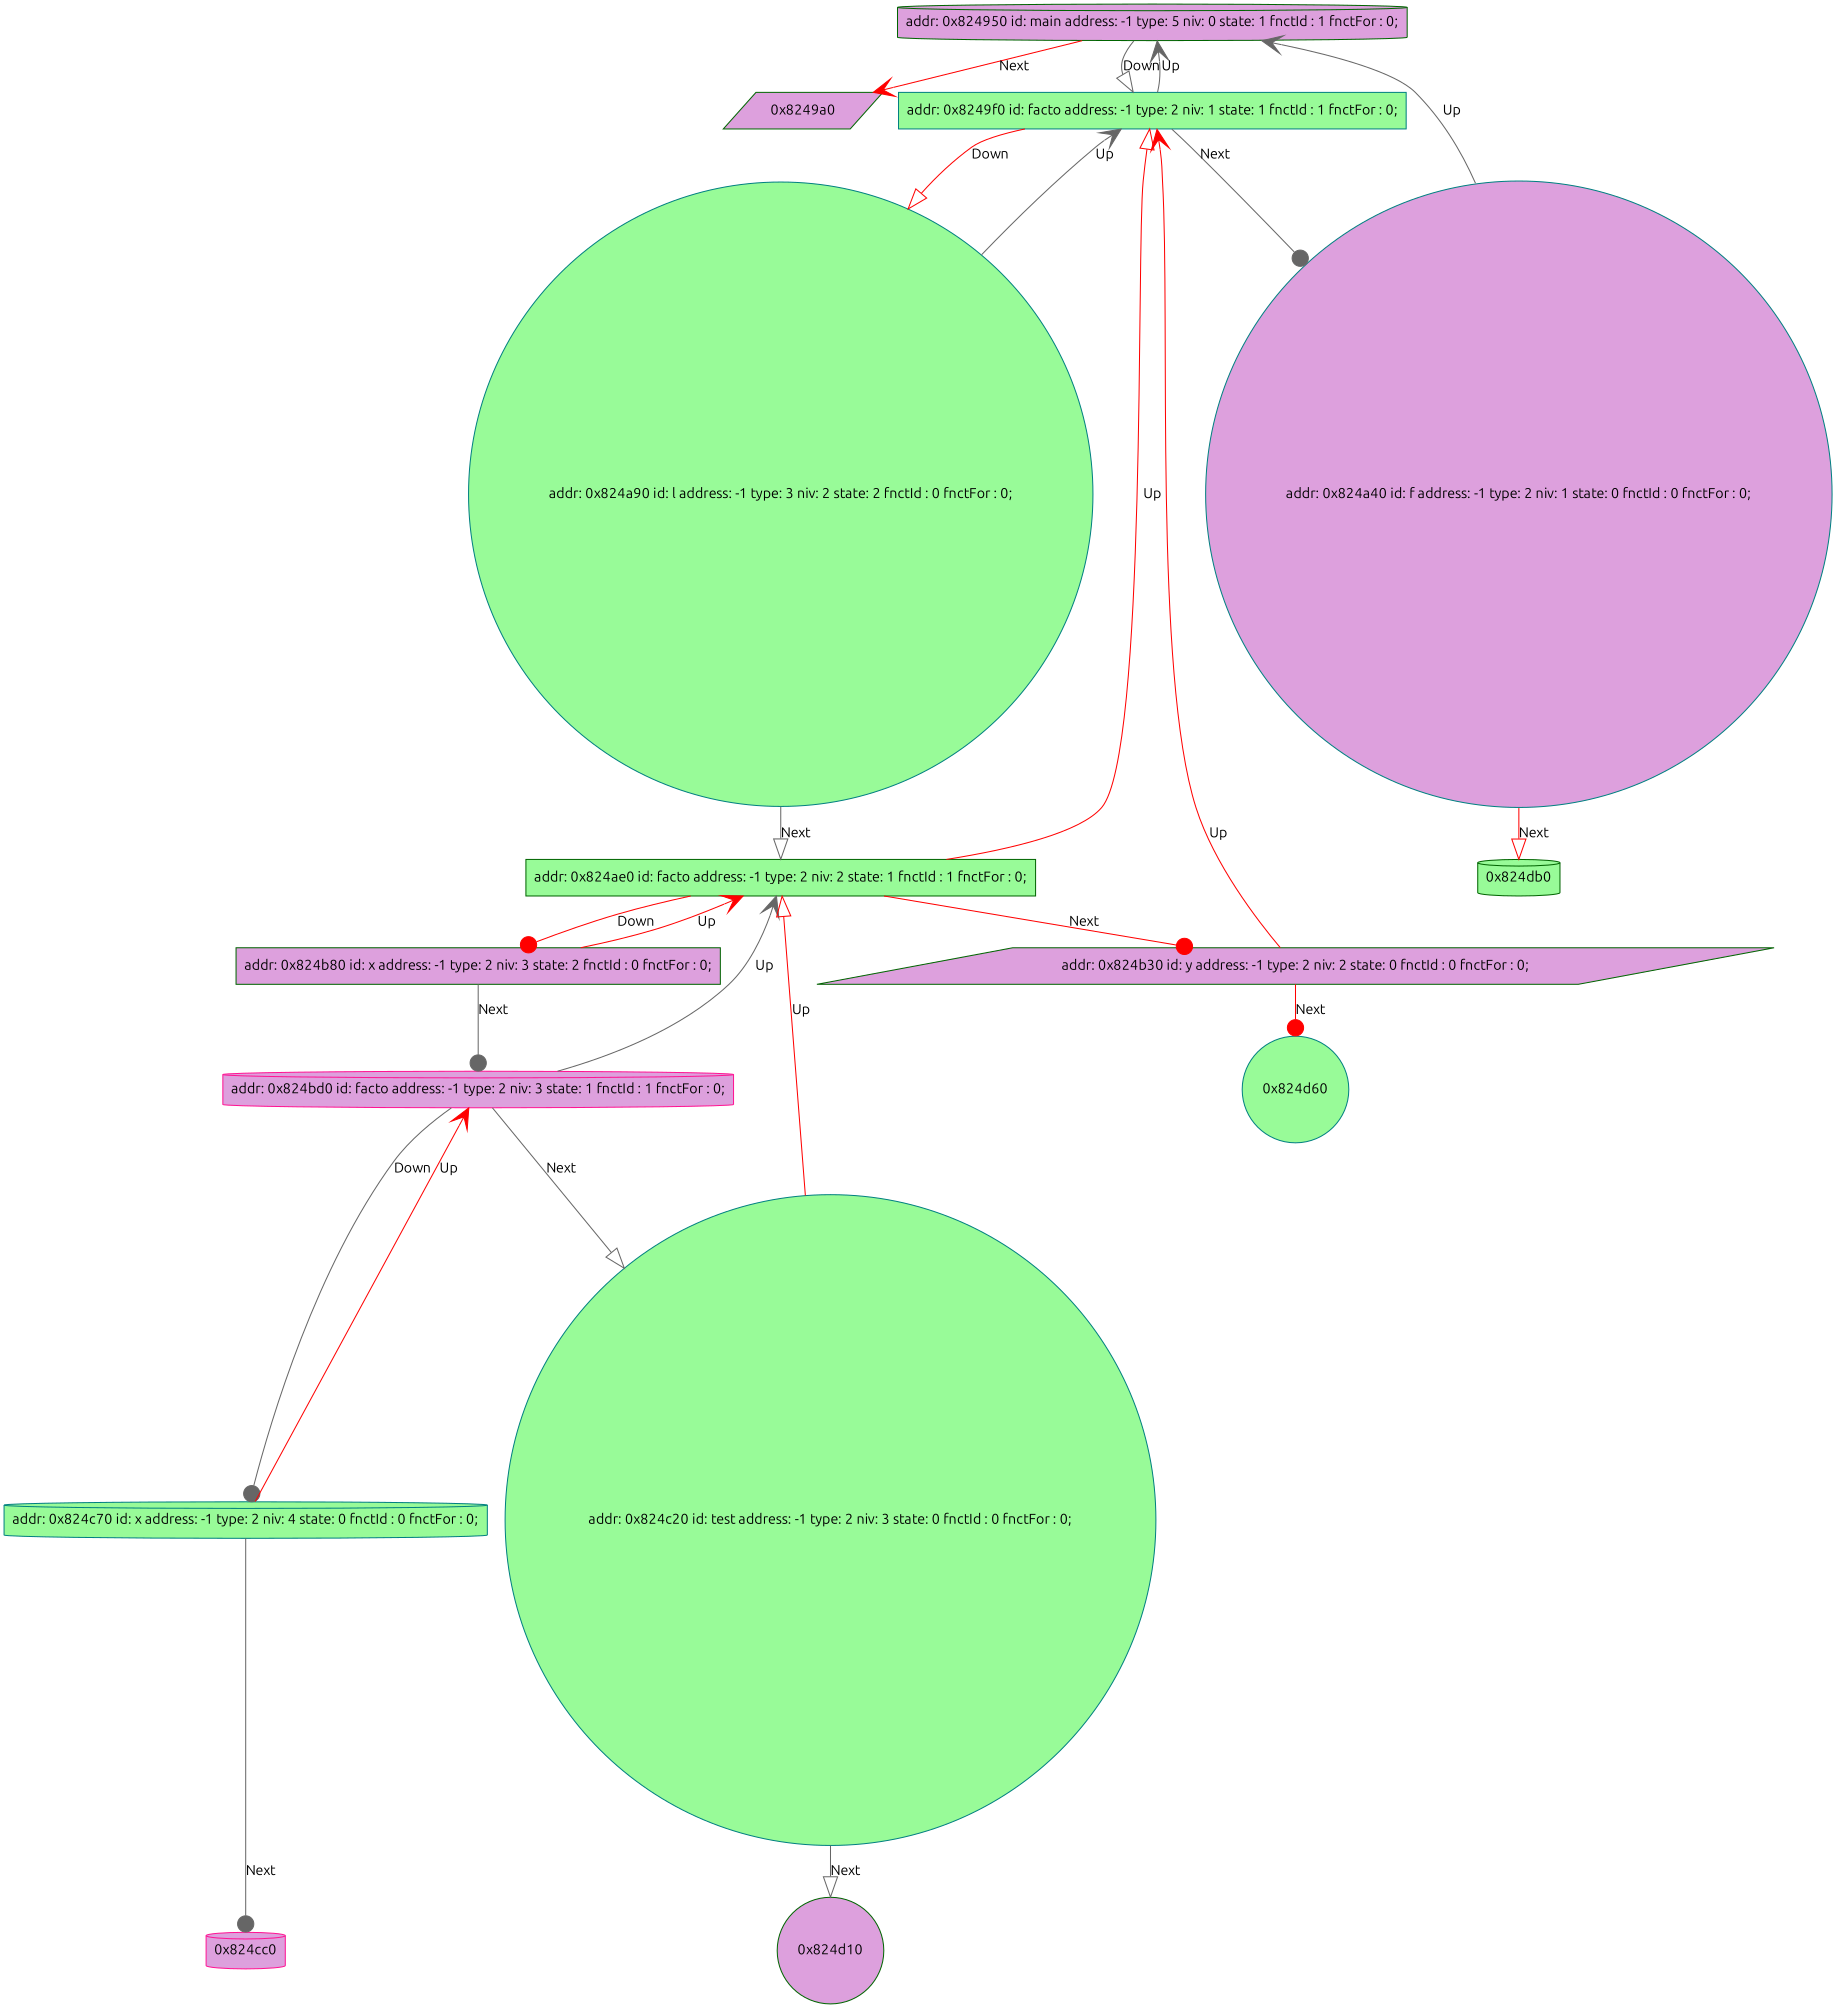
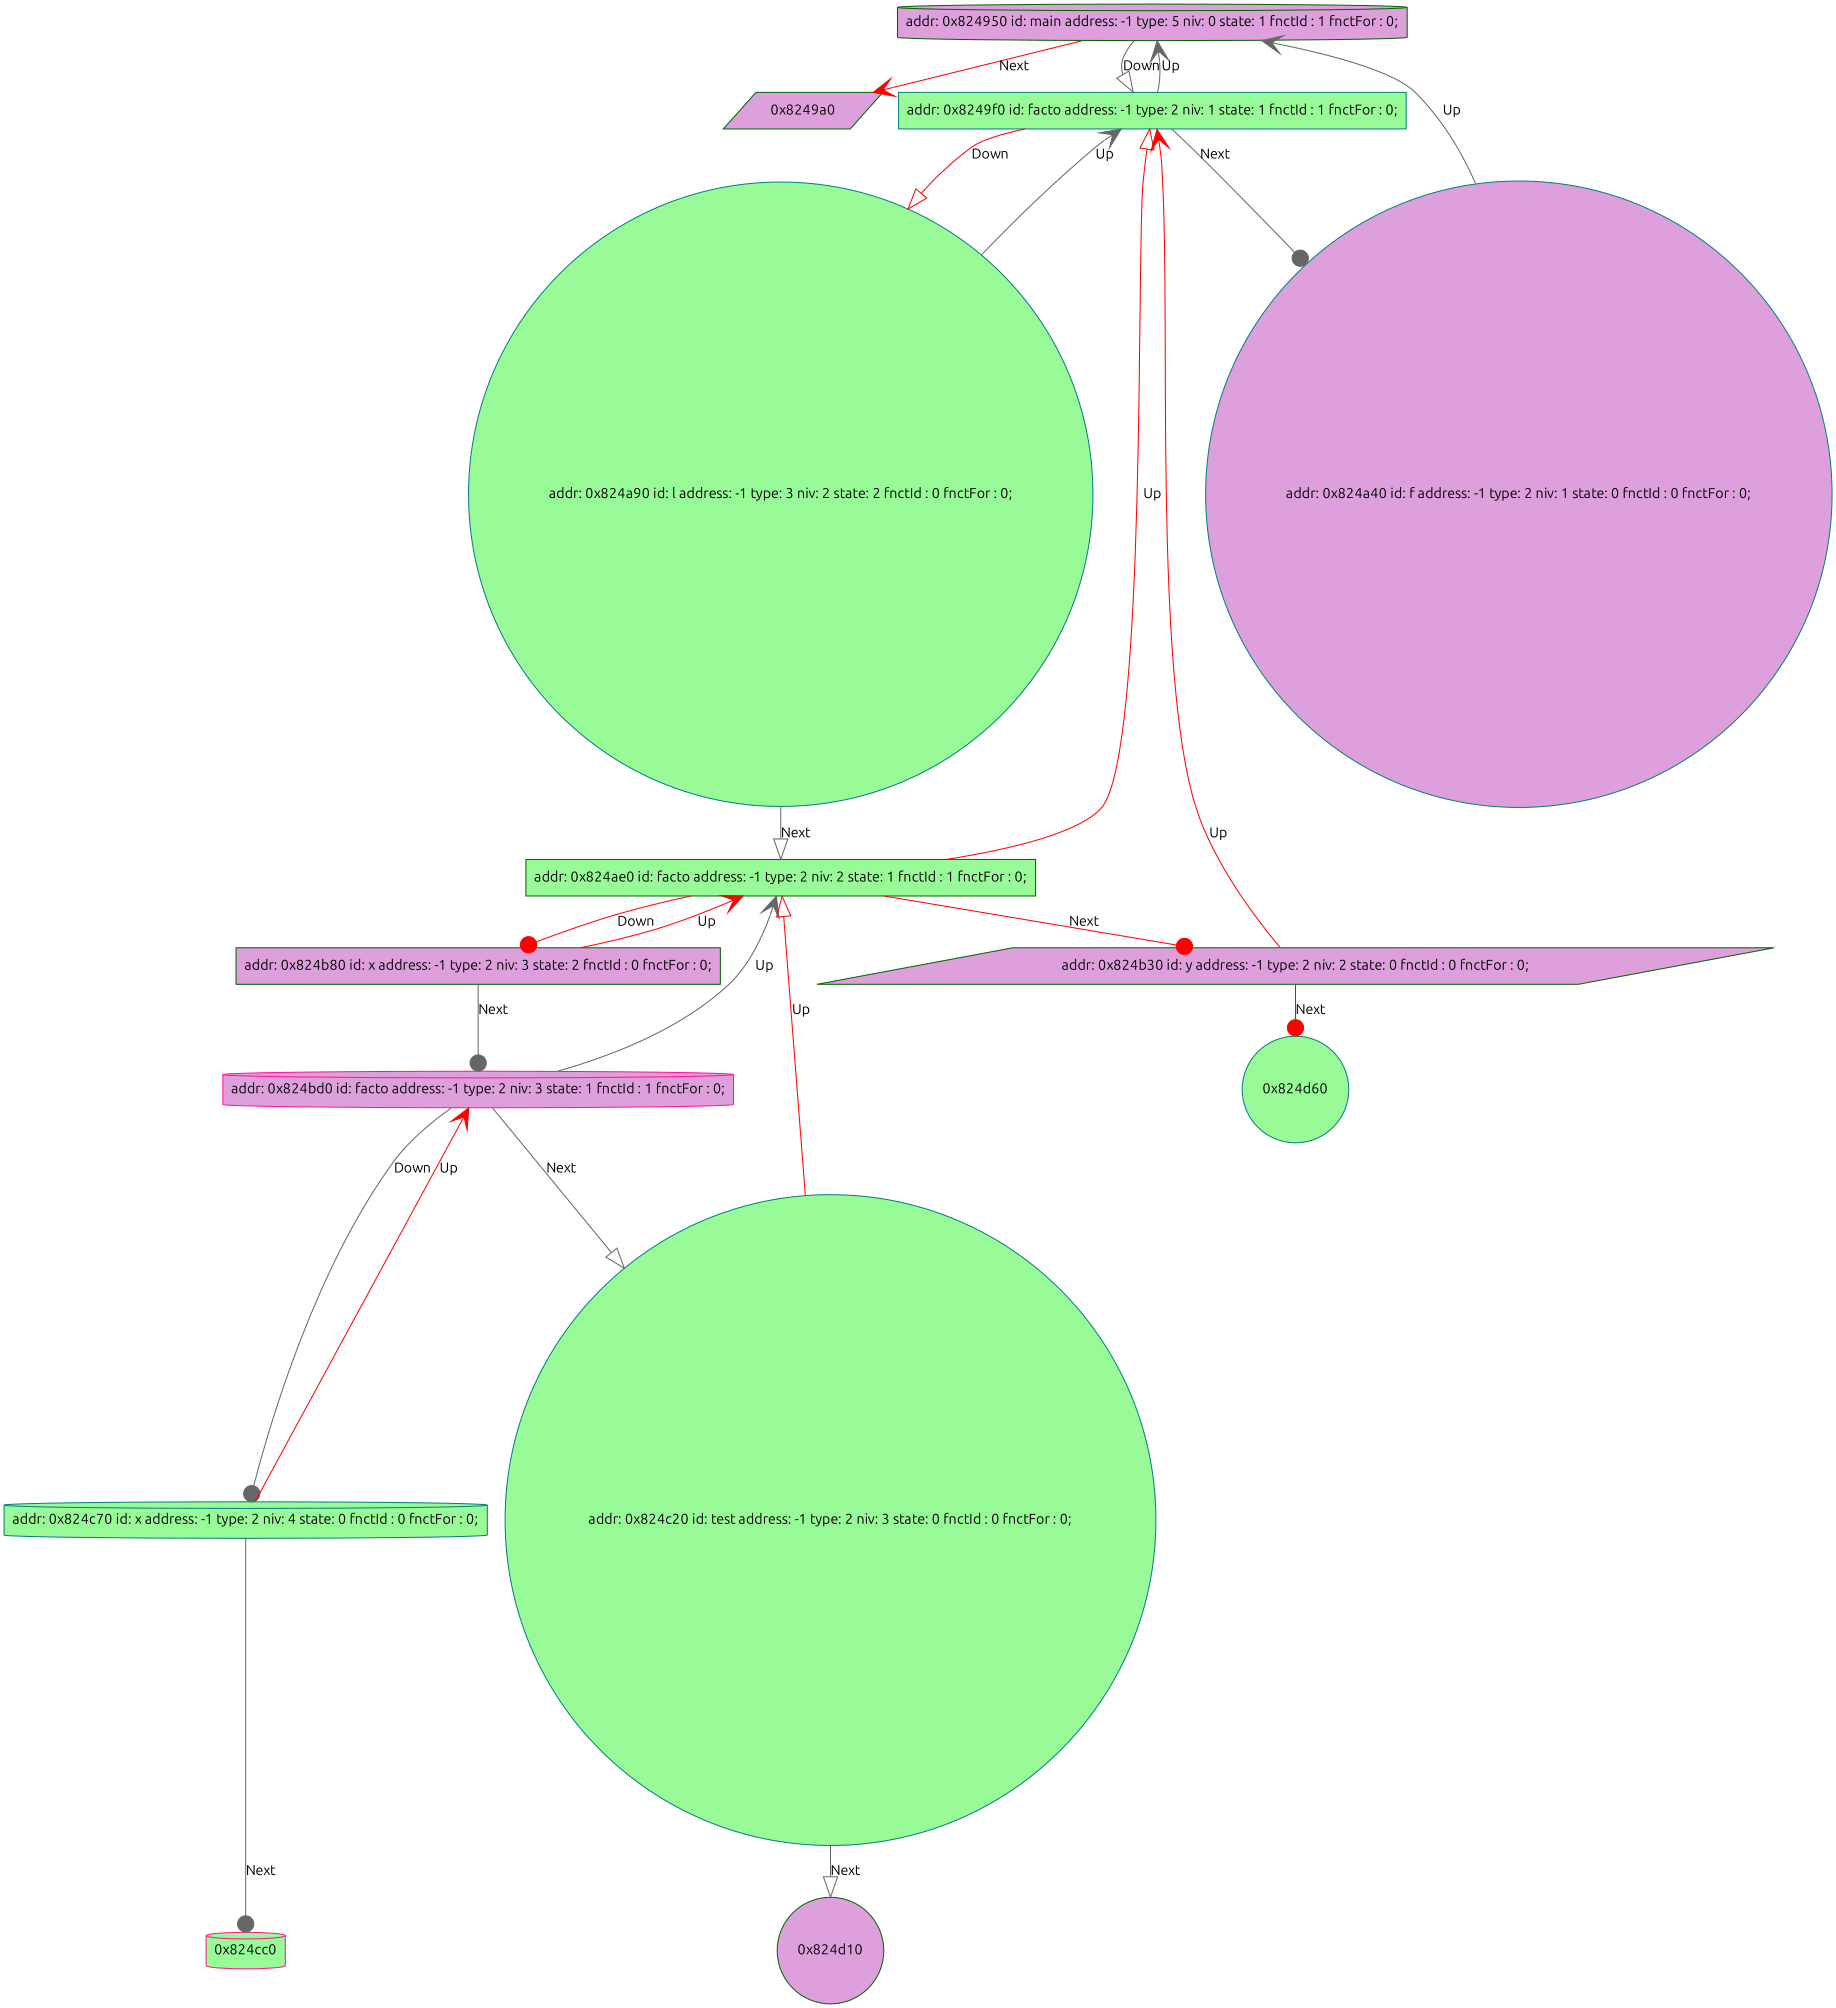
(1519, 878) -> none
(246, 1951) -> (246, 1951)
